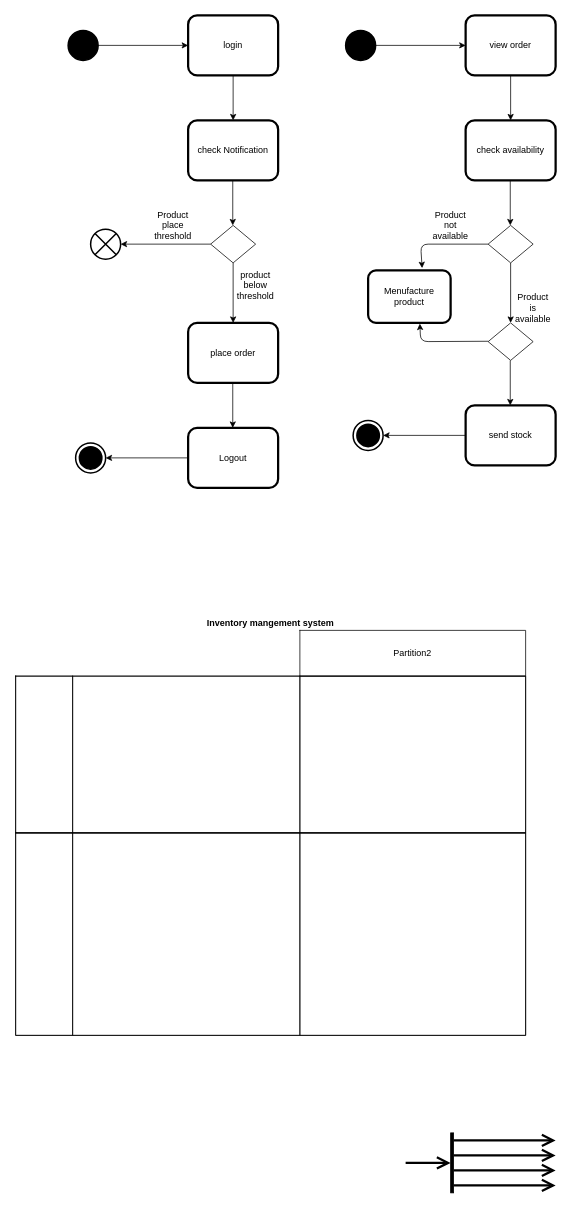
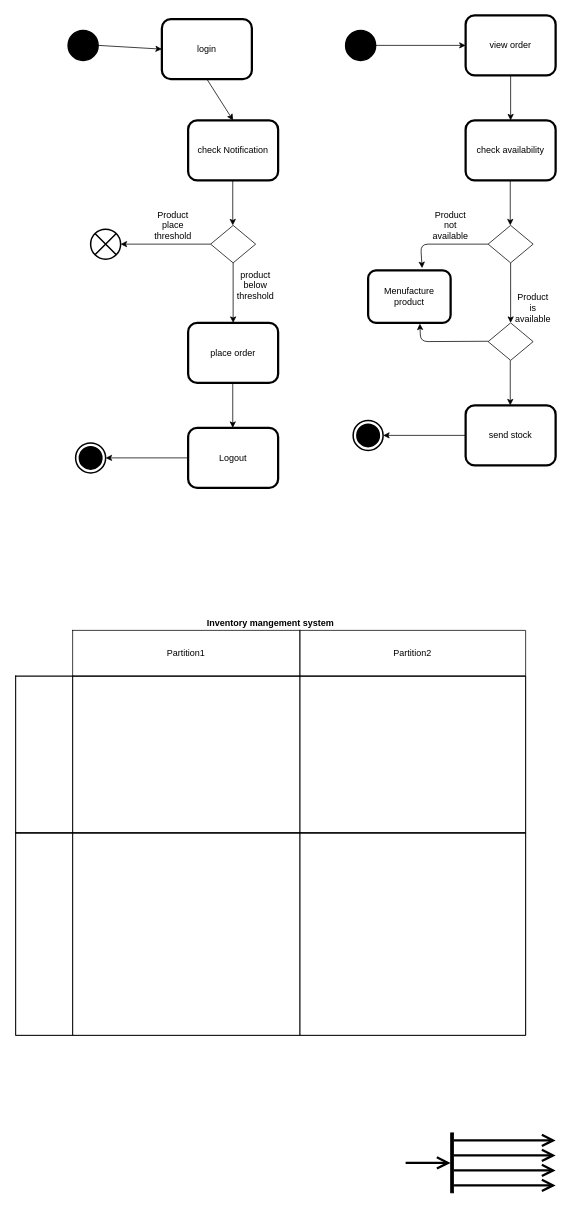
(233, 45) -> (207, 49)
none -> (186, 653)
